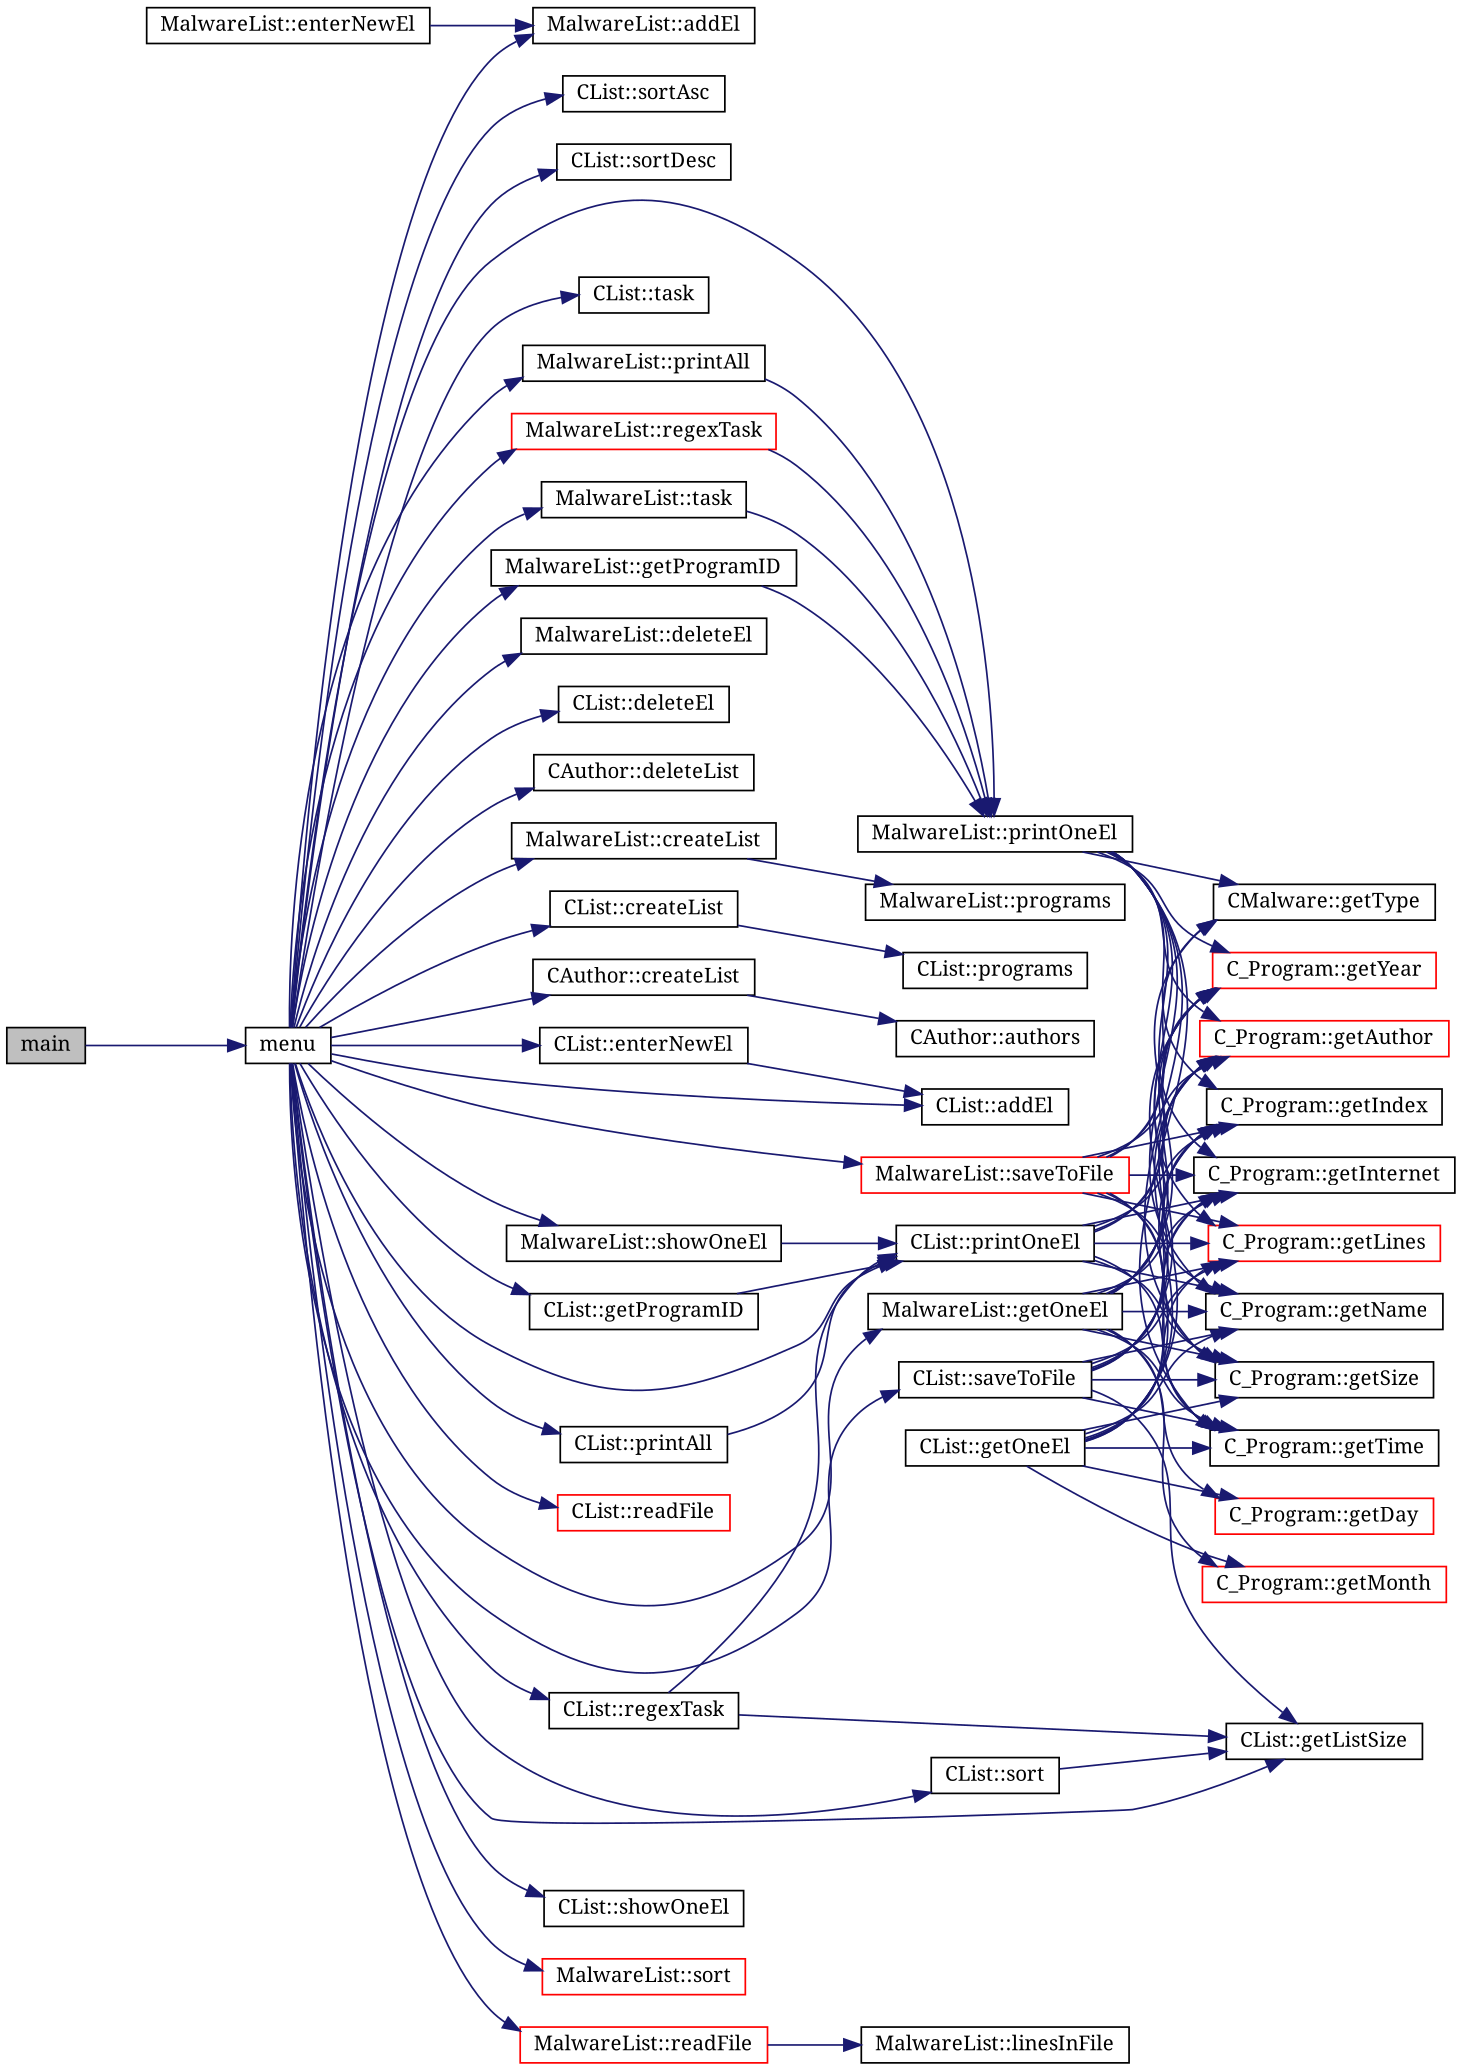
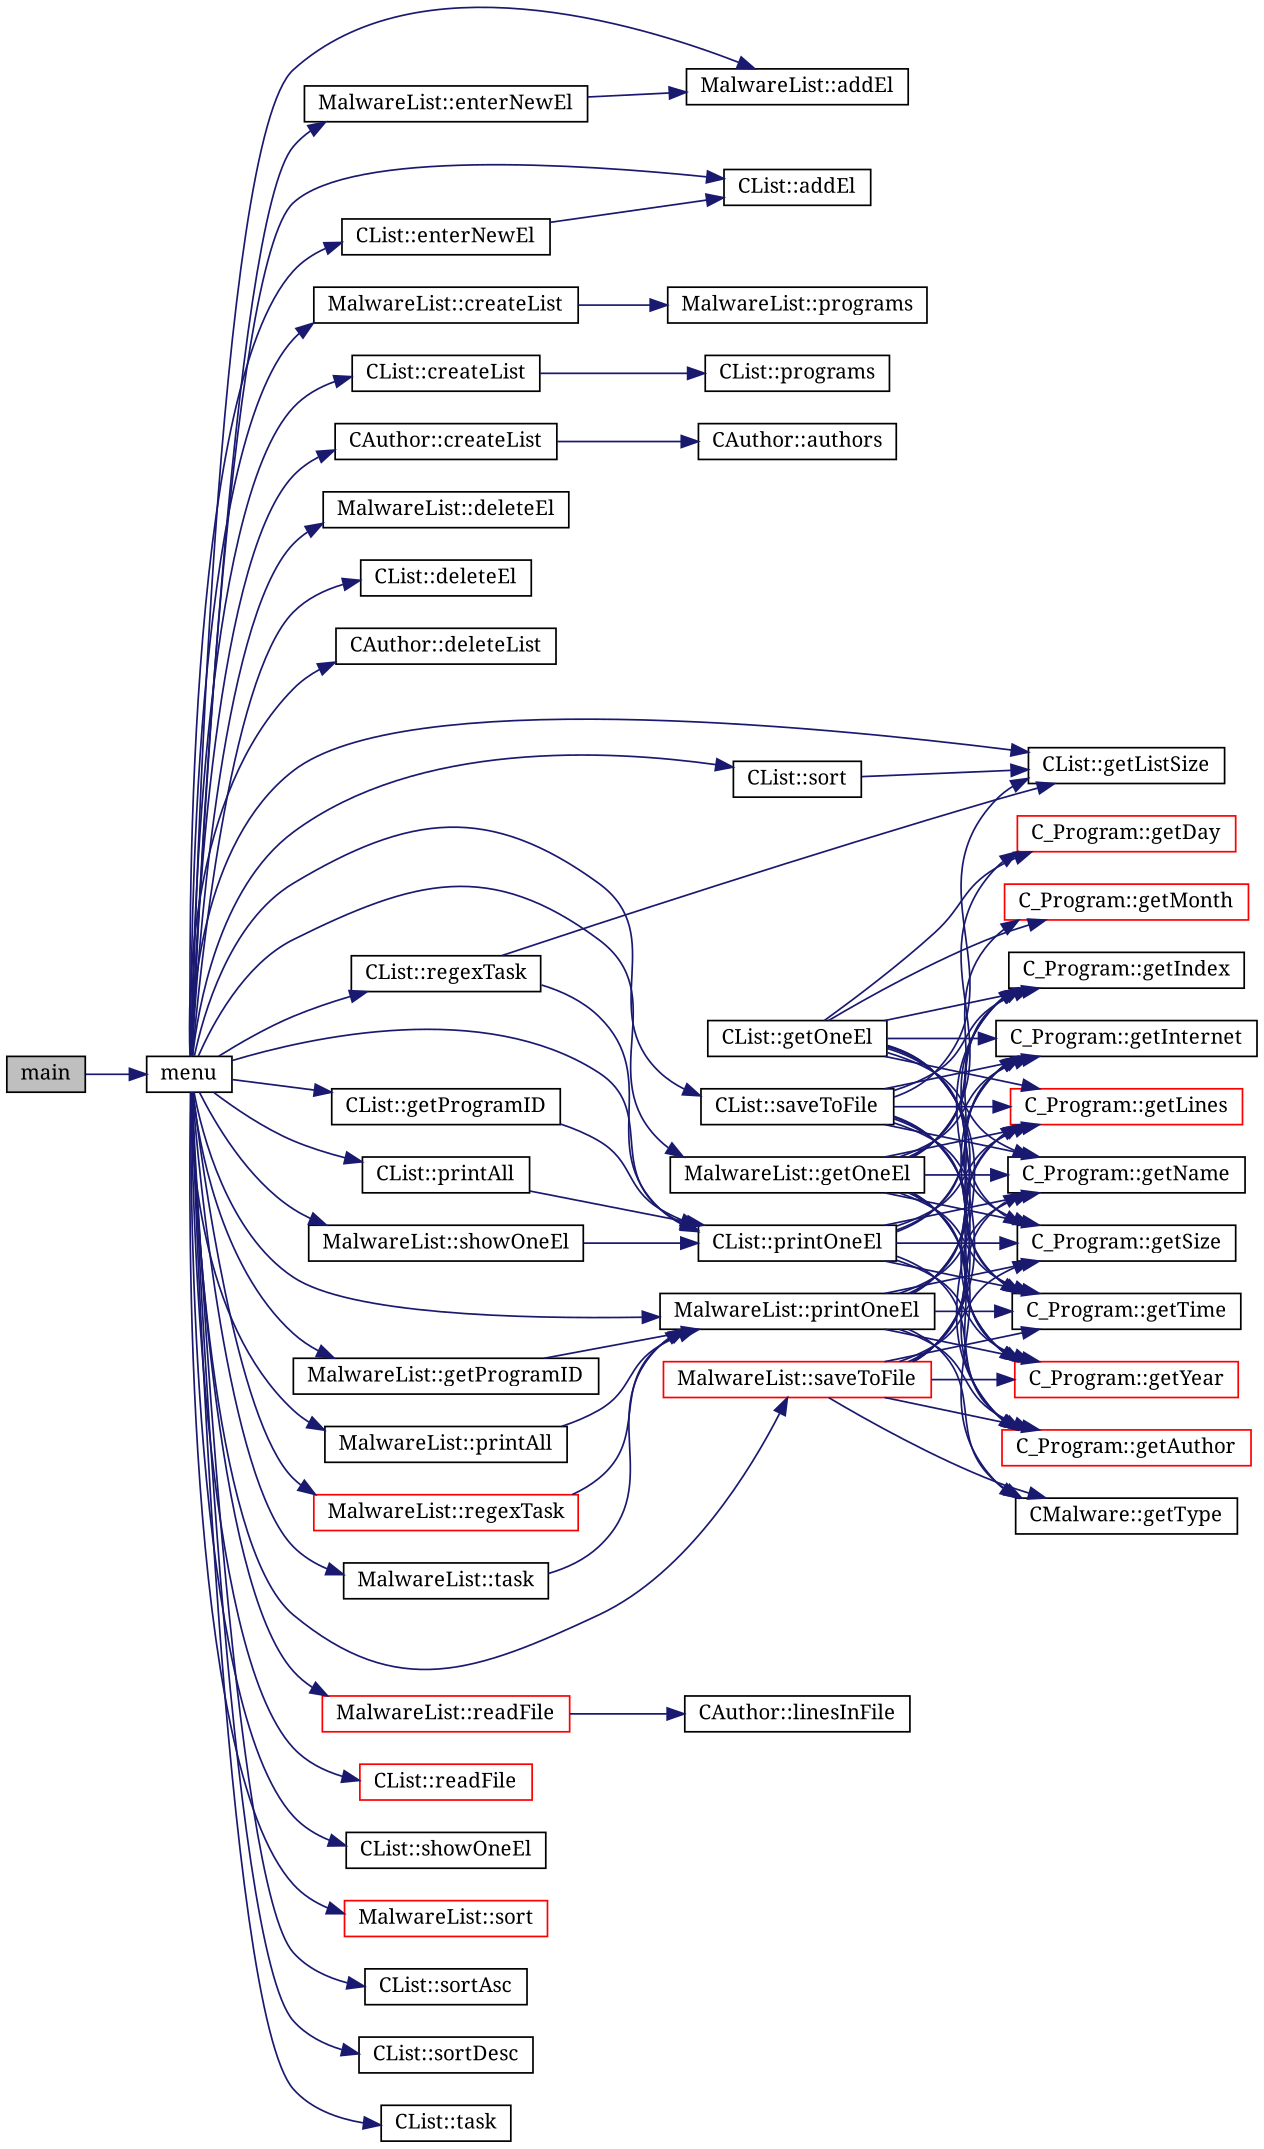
none -> (221, 586)
(995, 2045) -> (797, 1714)
